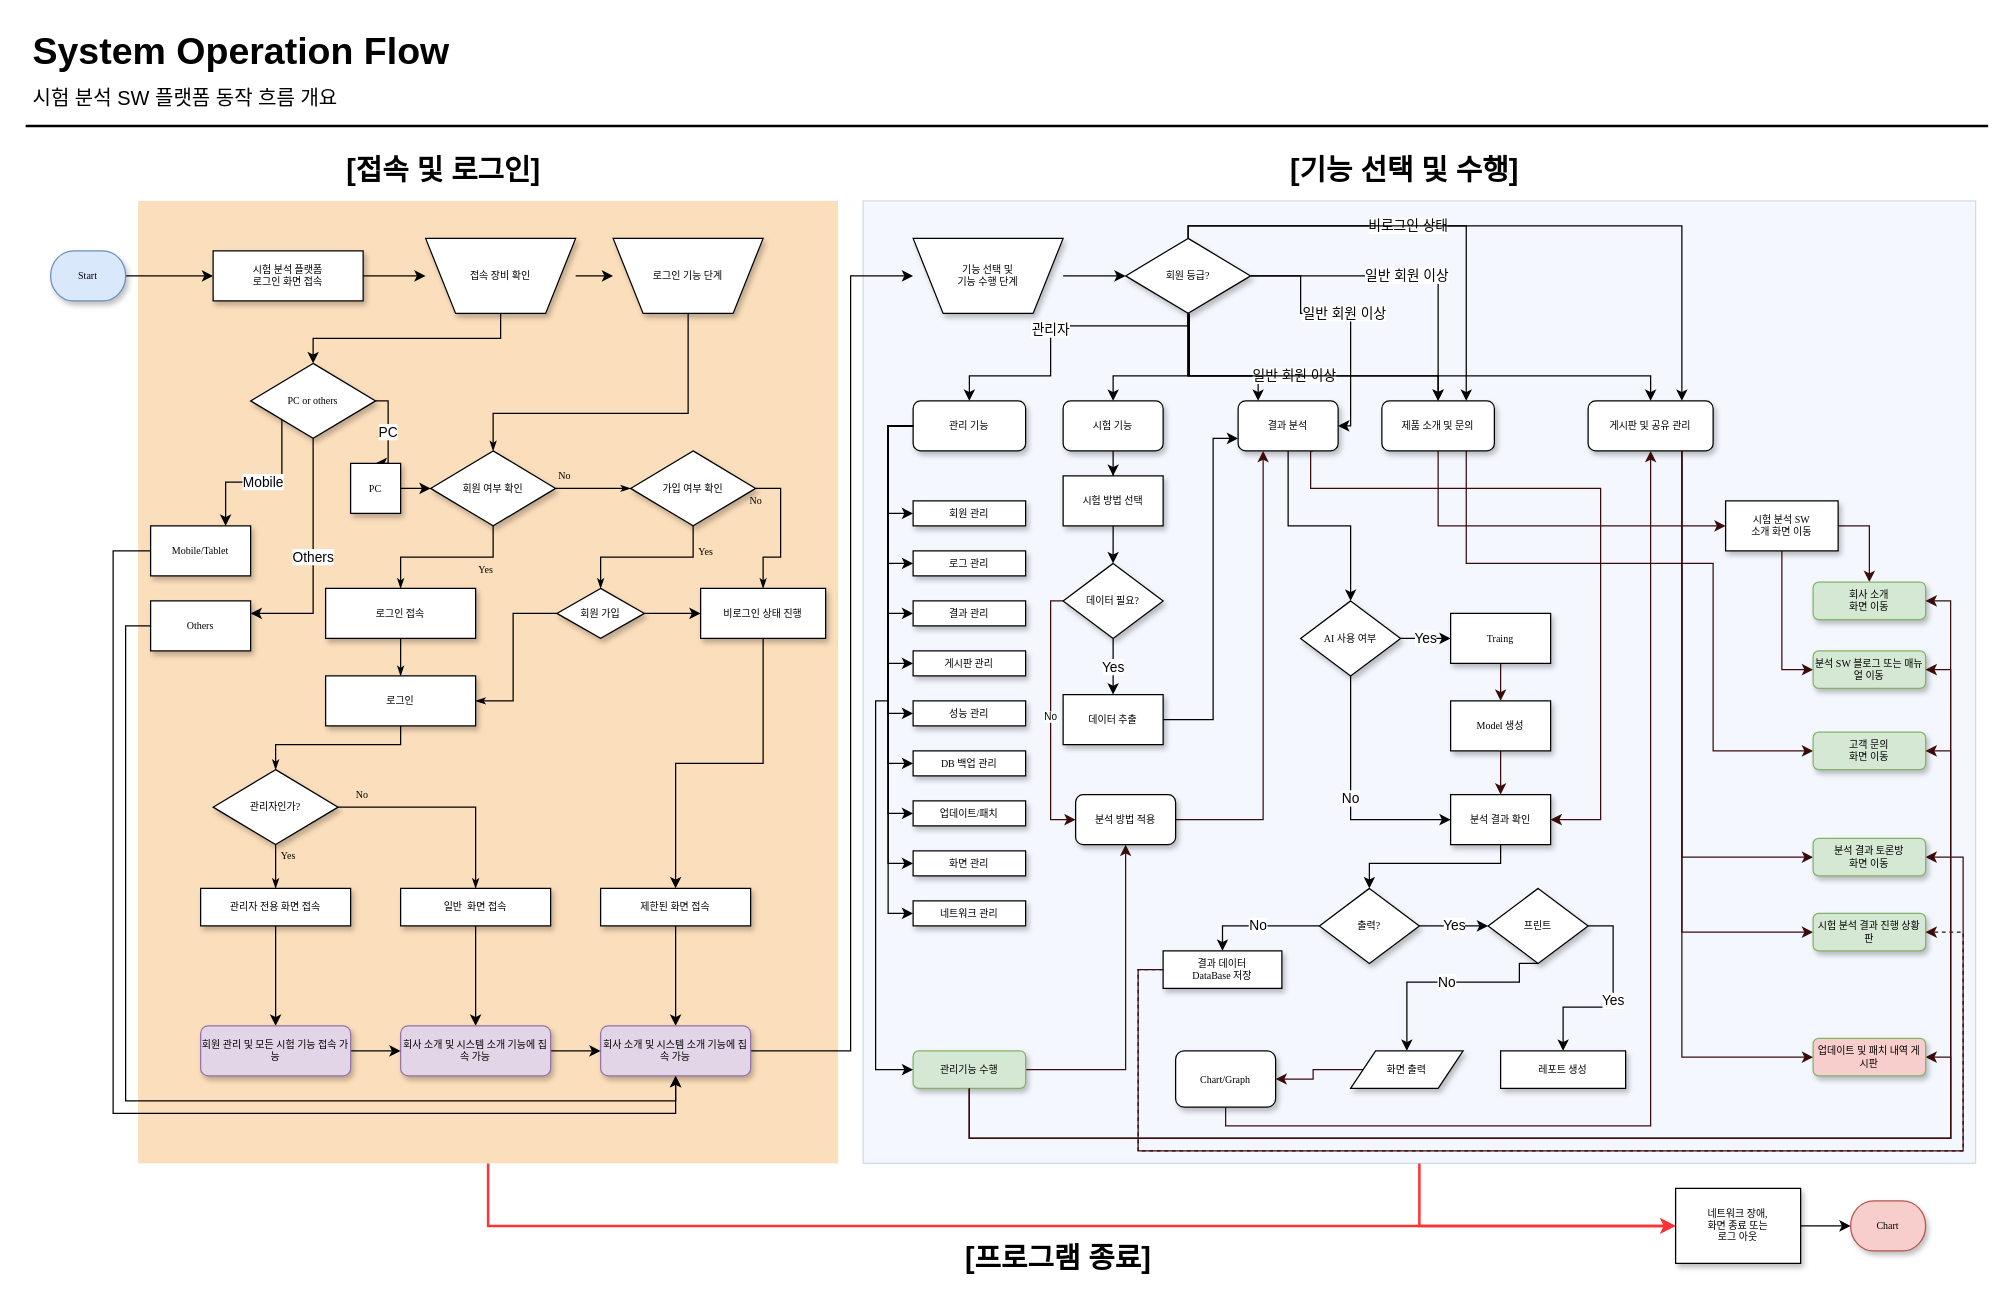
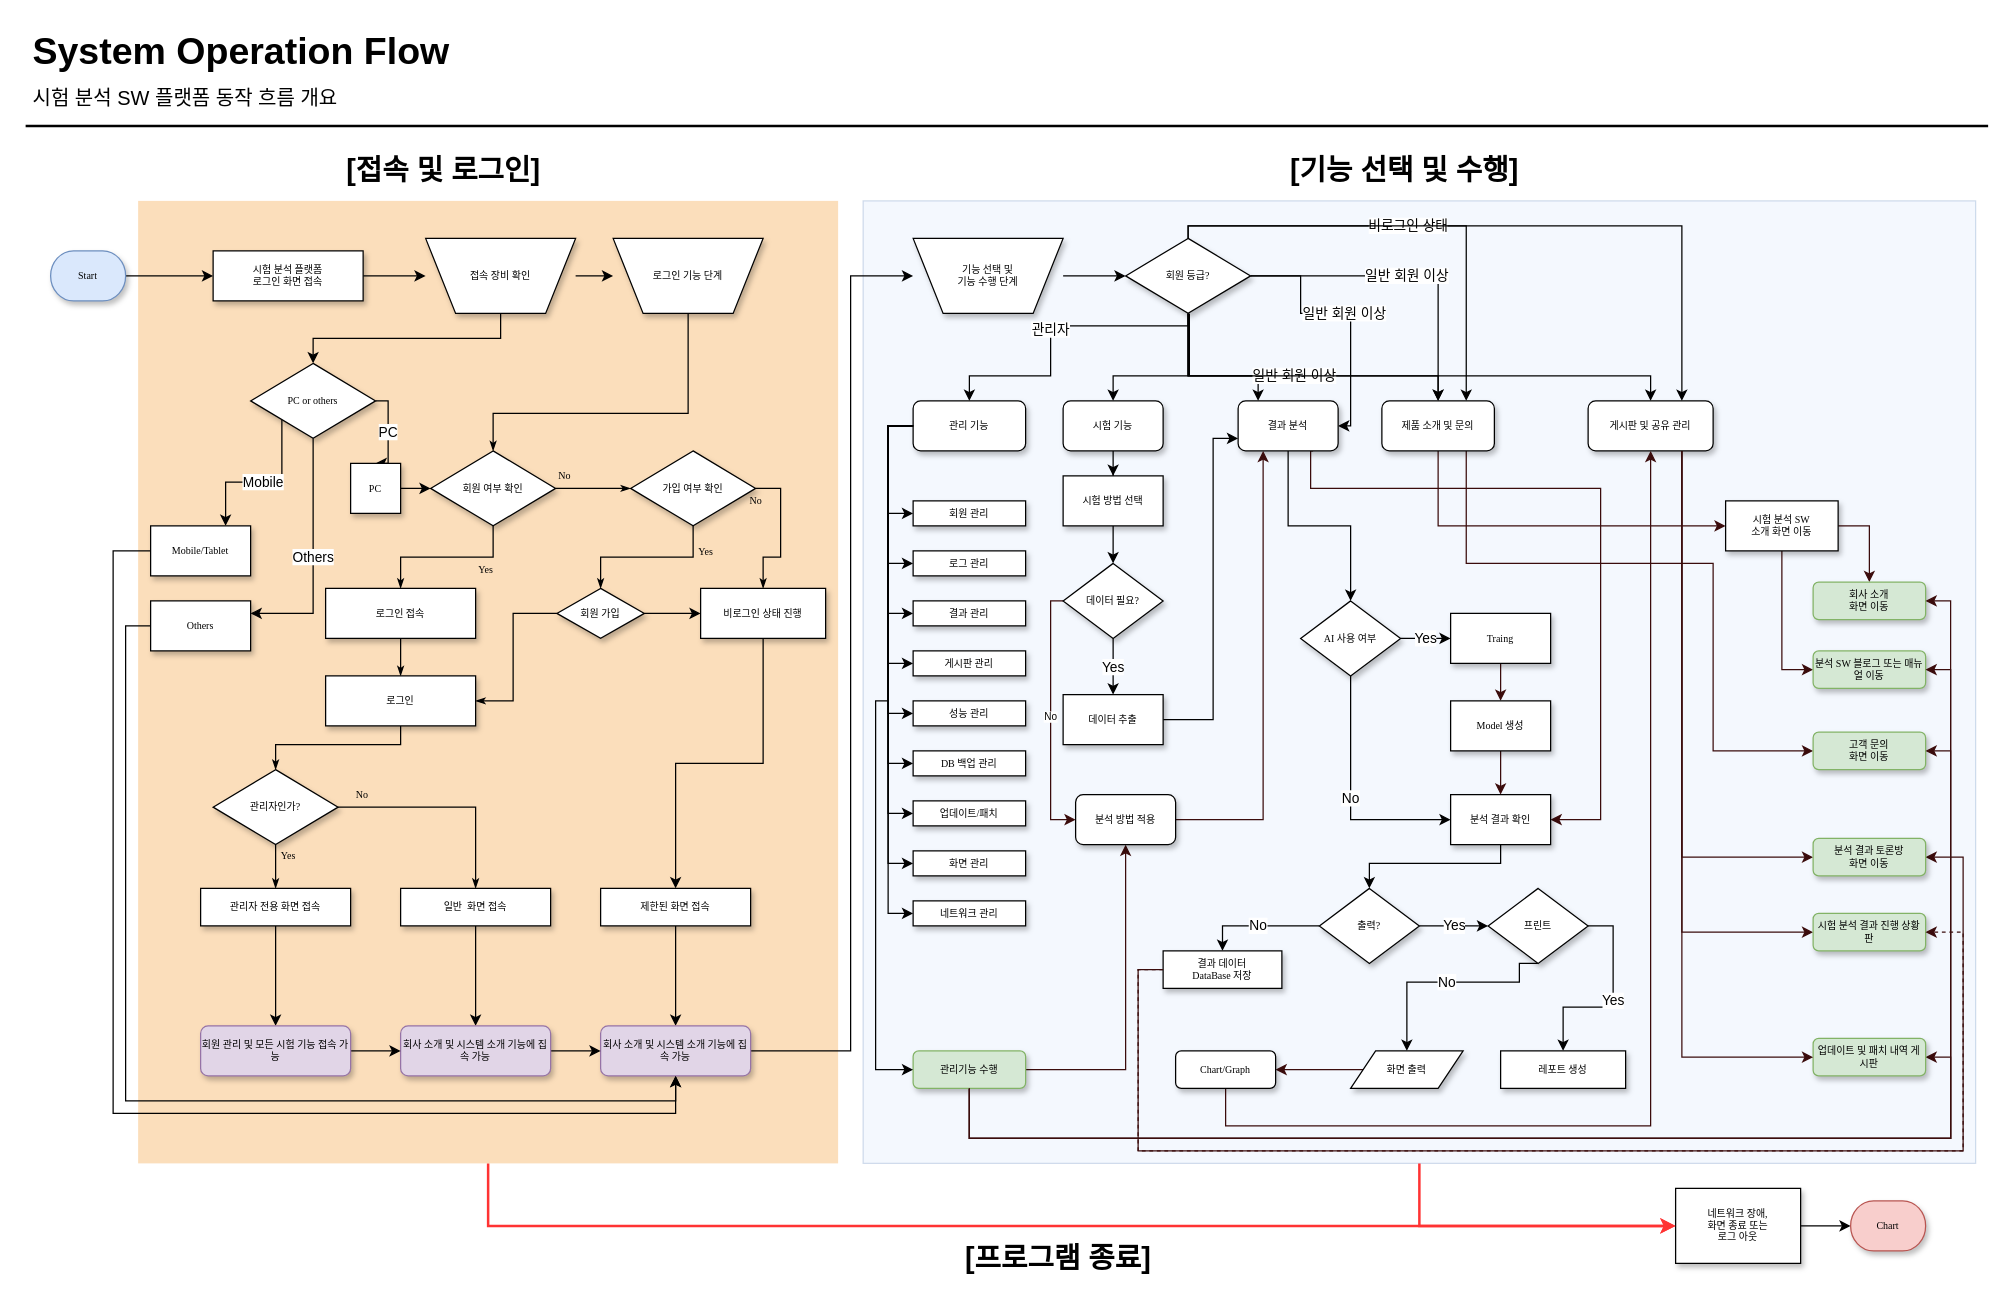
(1869, 1057) -> (1869, 1057)
(1226, 1079) -> (1226, 1069)
